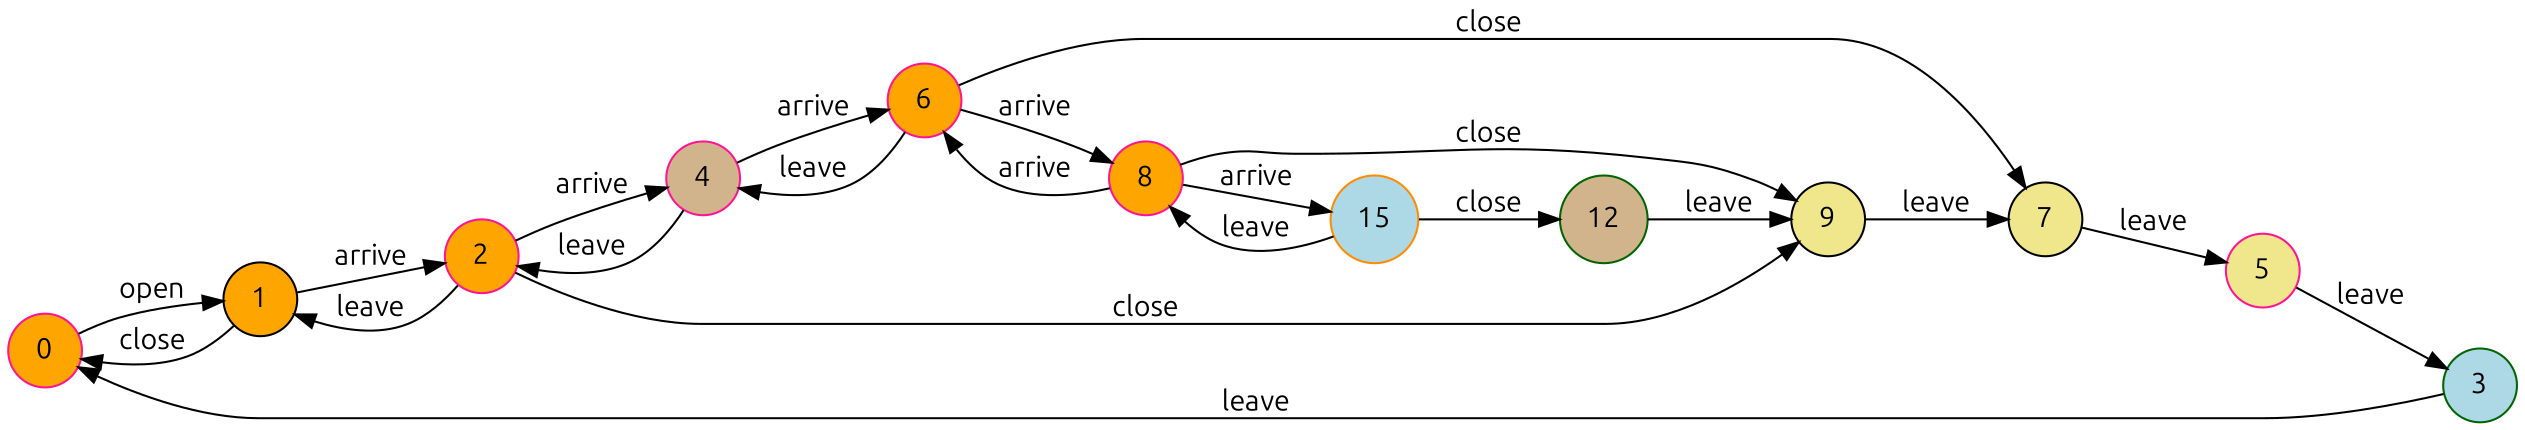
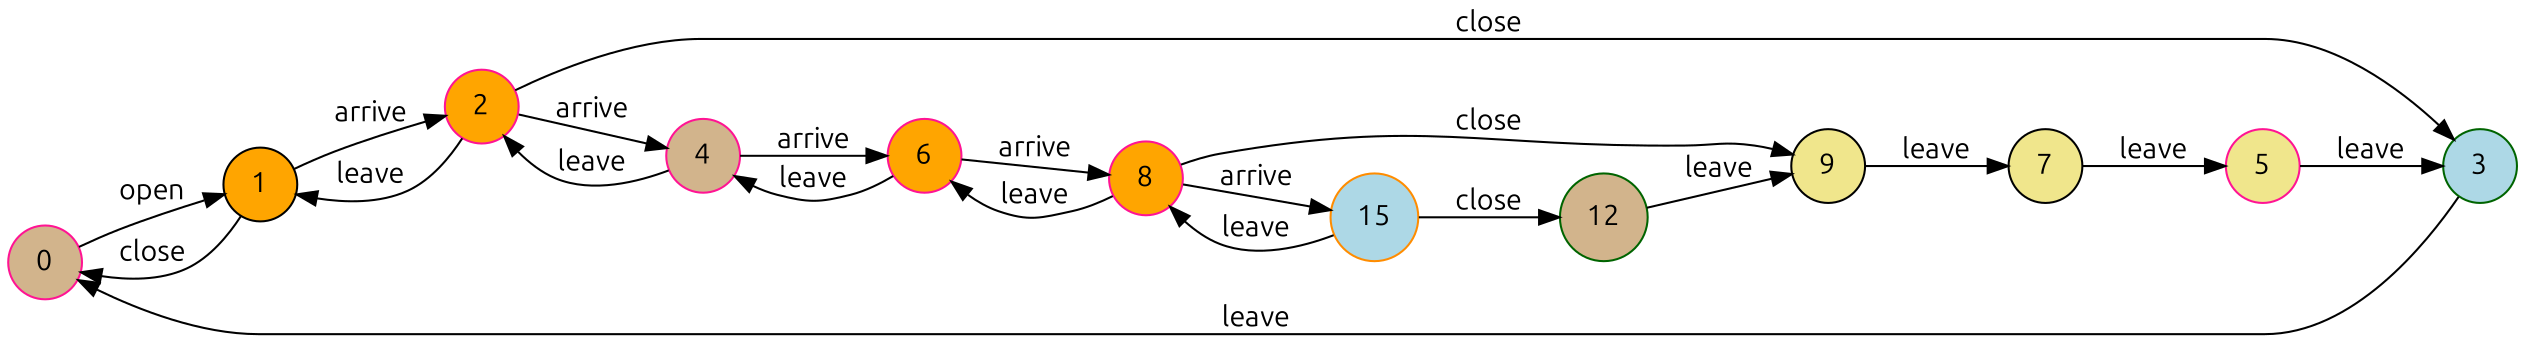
(1508, 39) -> none
(1035, 169) -> (1035, 196)
(1153, 324) -> (1485, 39)
(45, 351) -> (45, 262)
